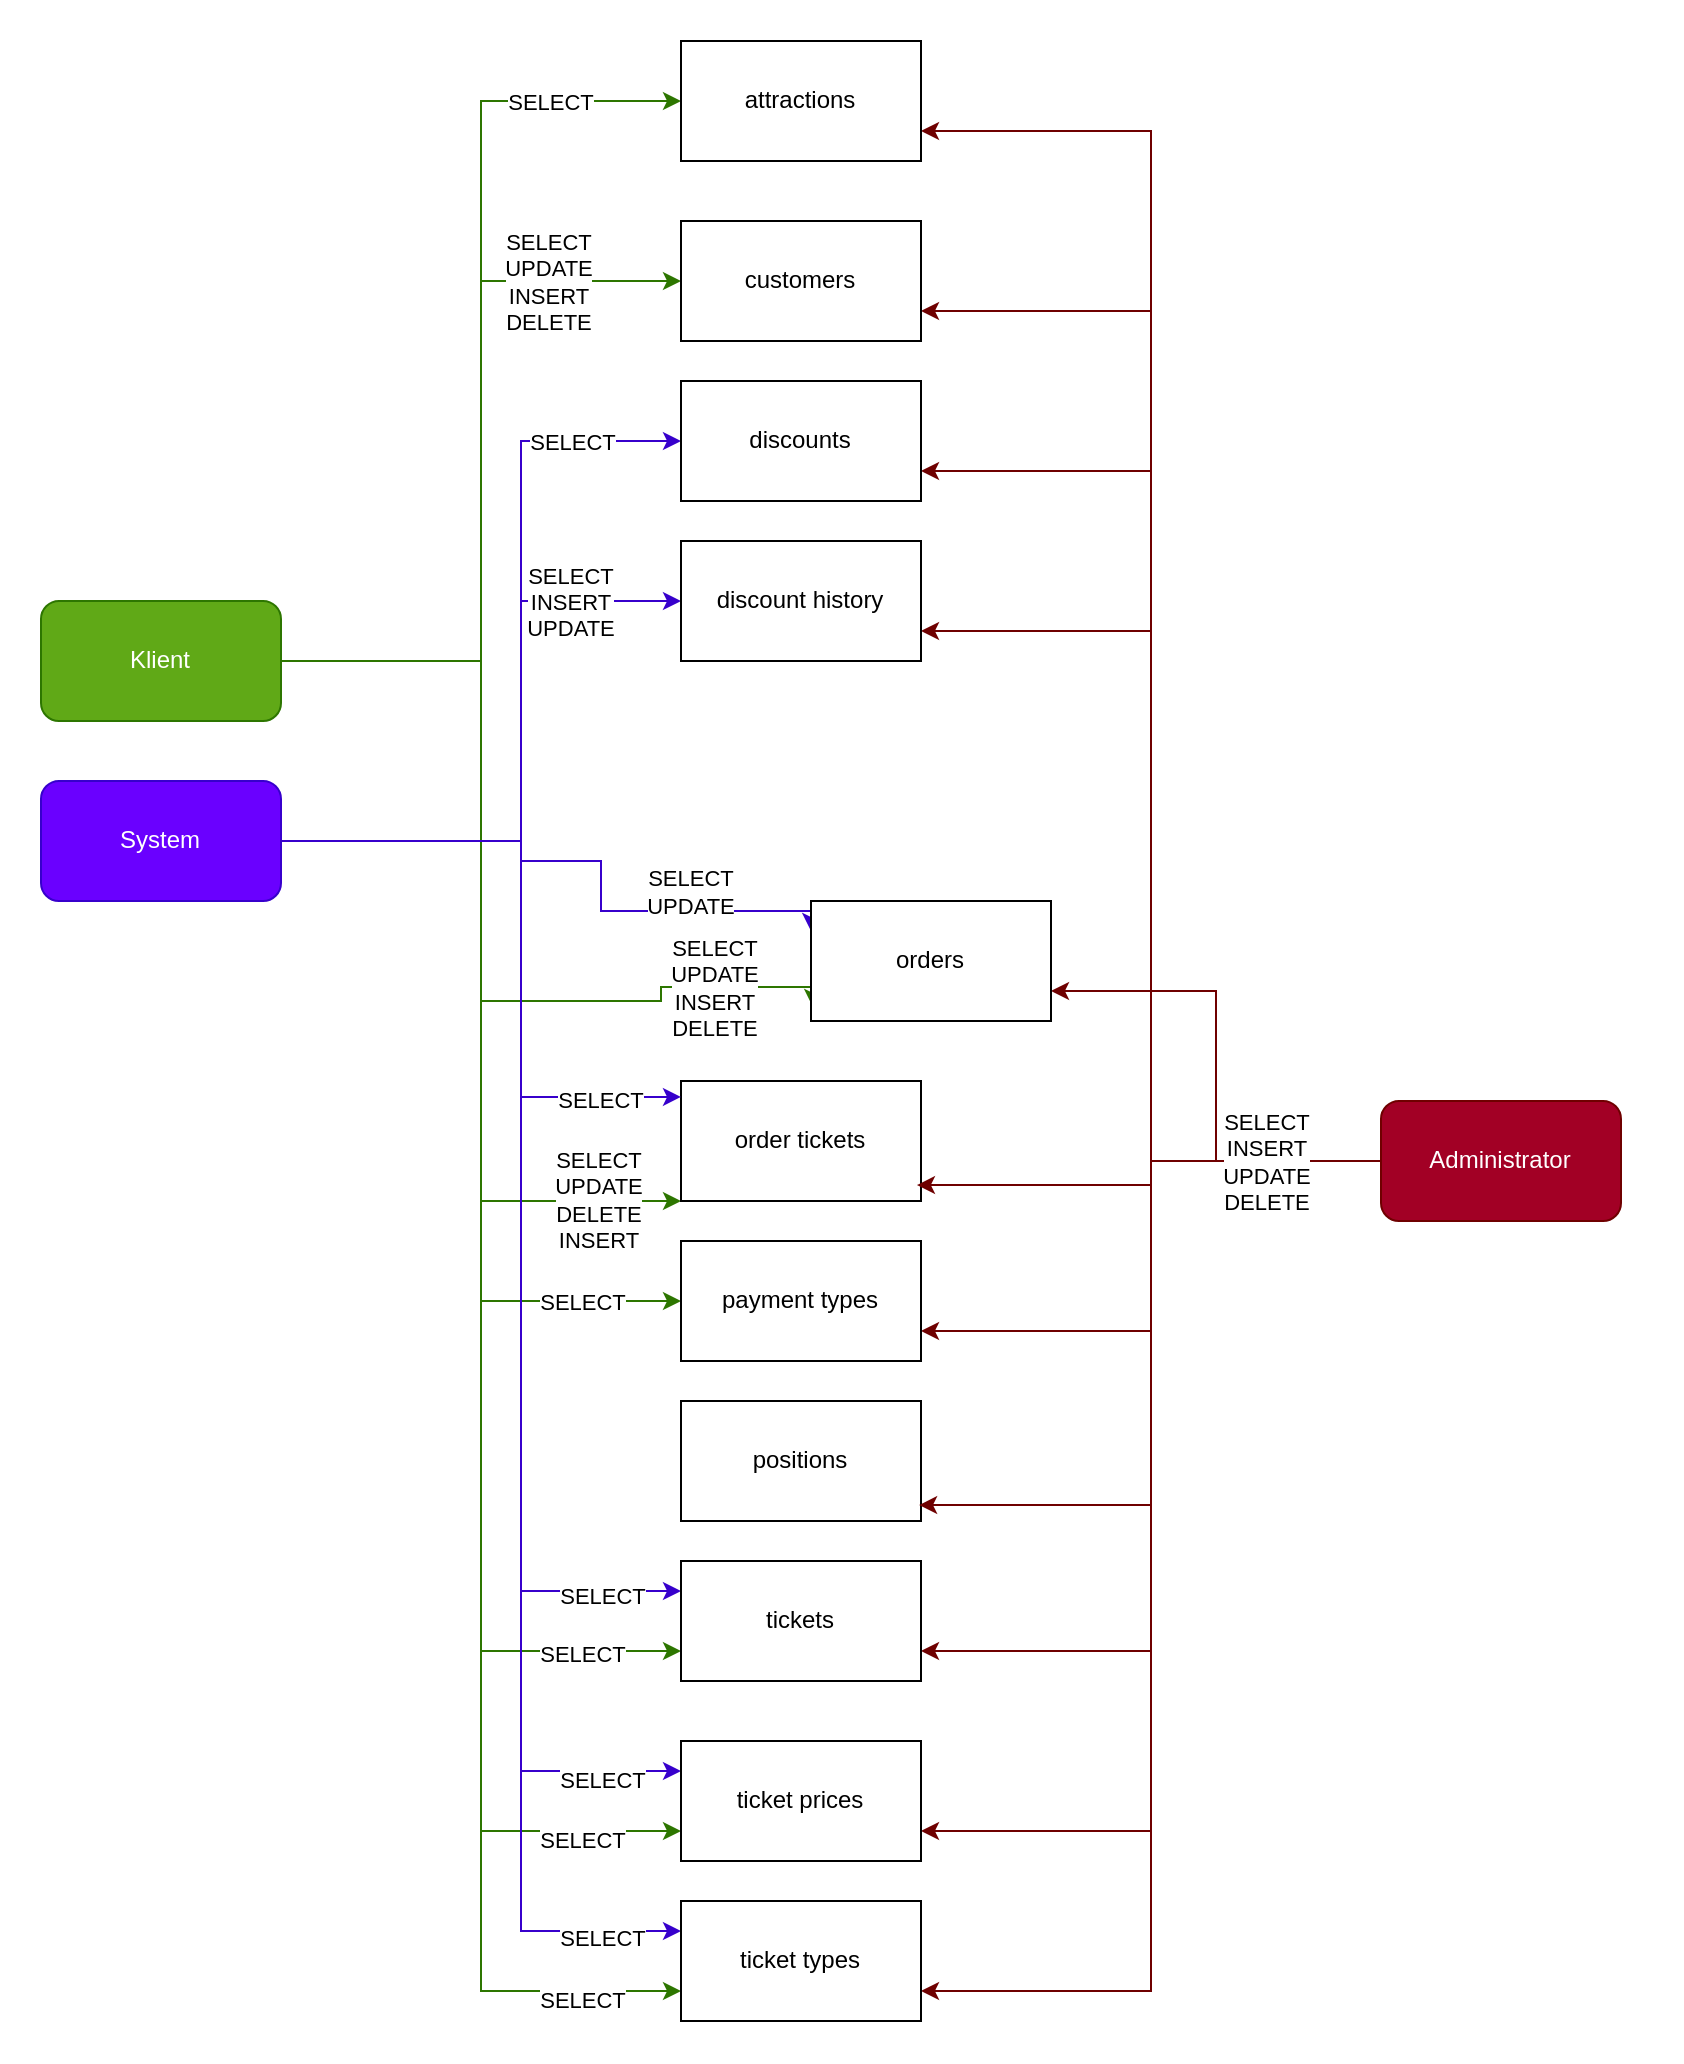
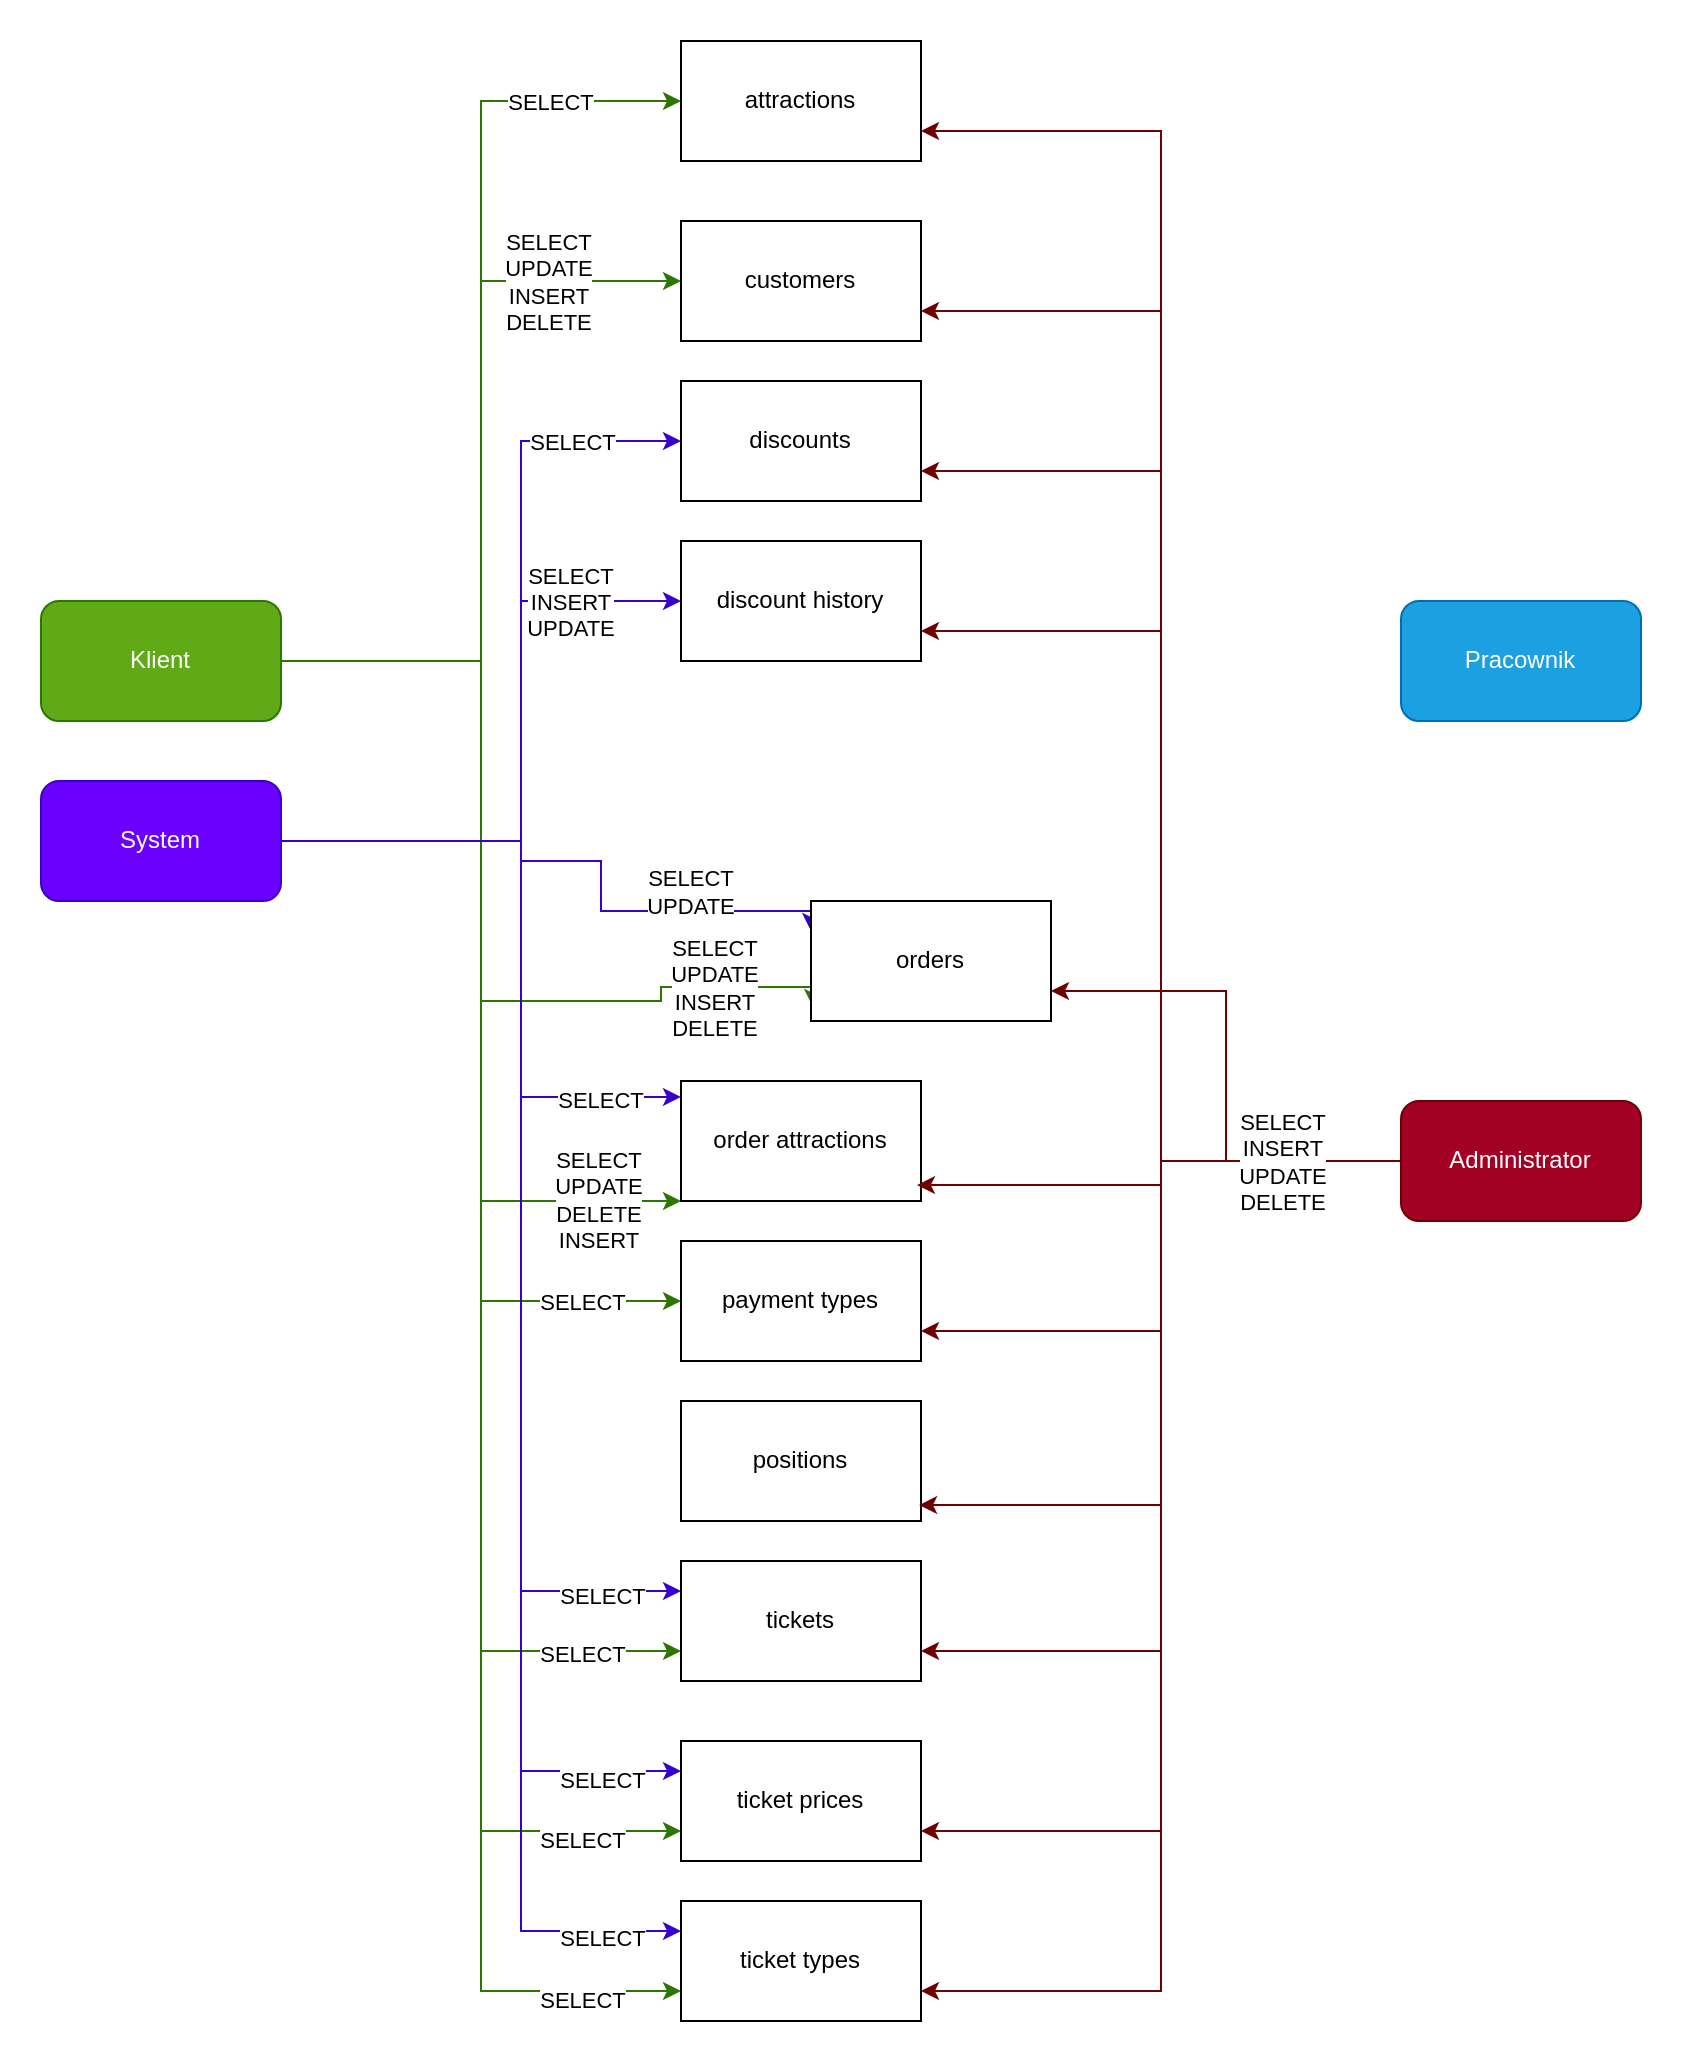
none -> (1521, 661)
(801, 1141) -> (801, 1141)
(1501, 1161) -> (1521, 1161)
